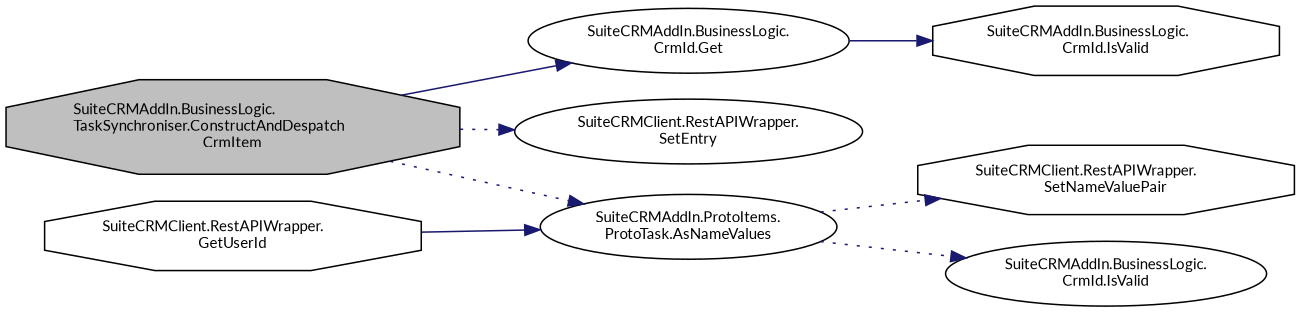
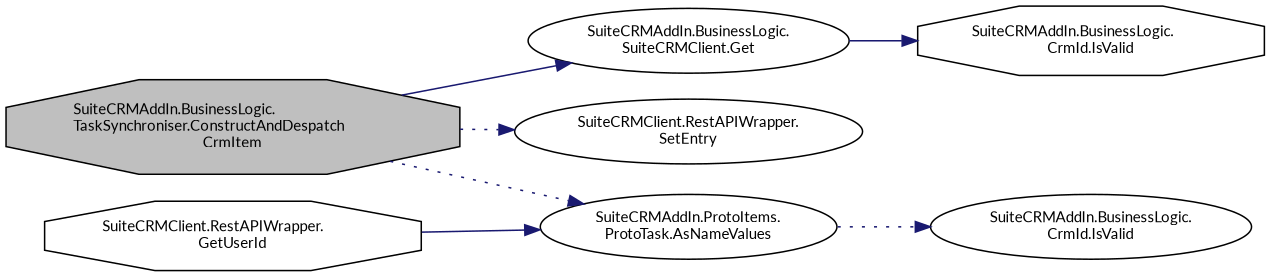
(689, 41) -> (689, 41)
(1106, 180) -> none
